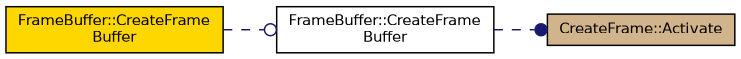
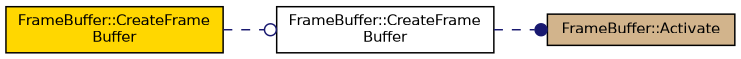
(641, 30) -> (641, 30)
